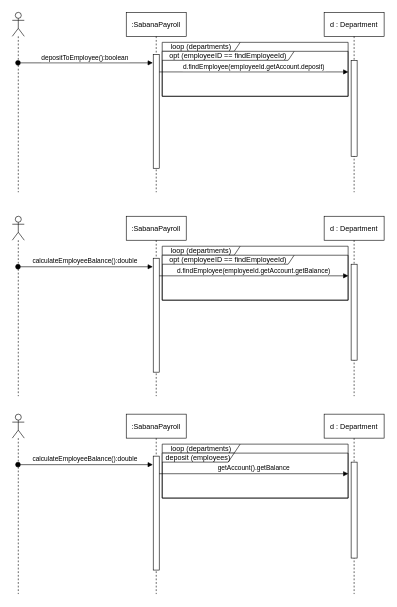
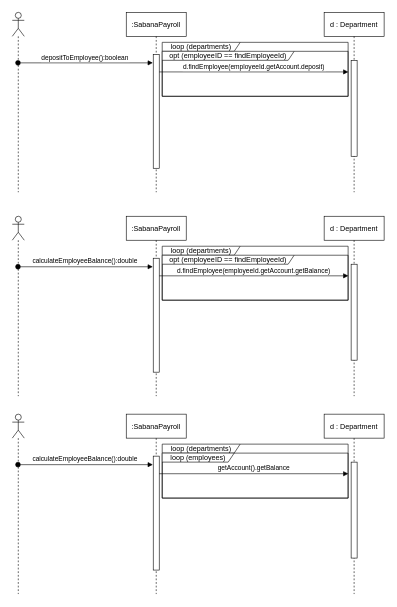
(198, 458) -> (198, 458)
